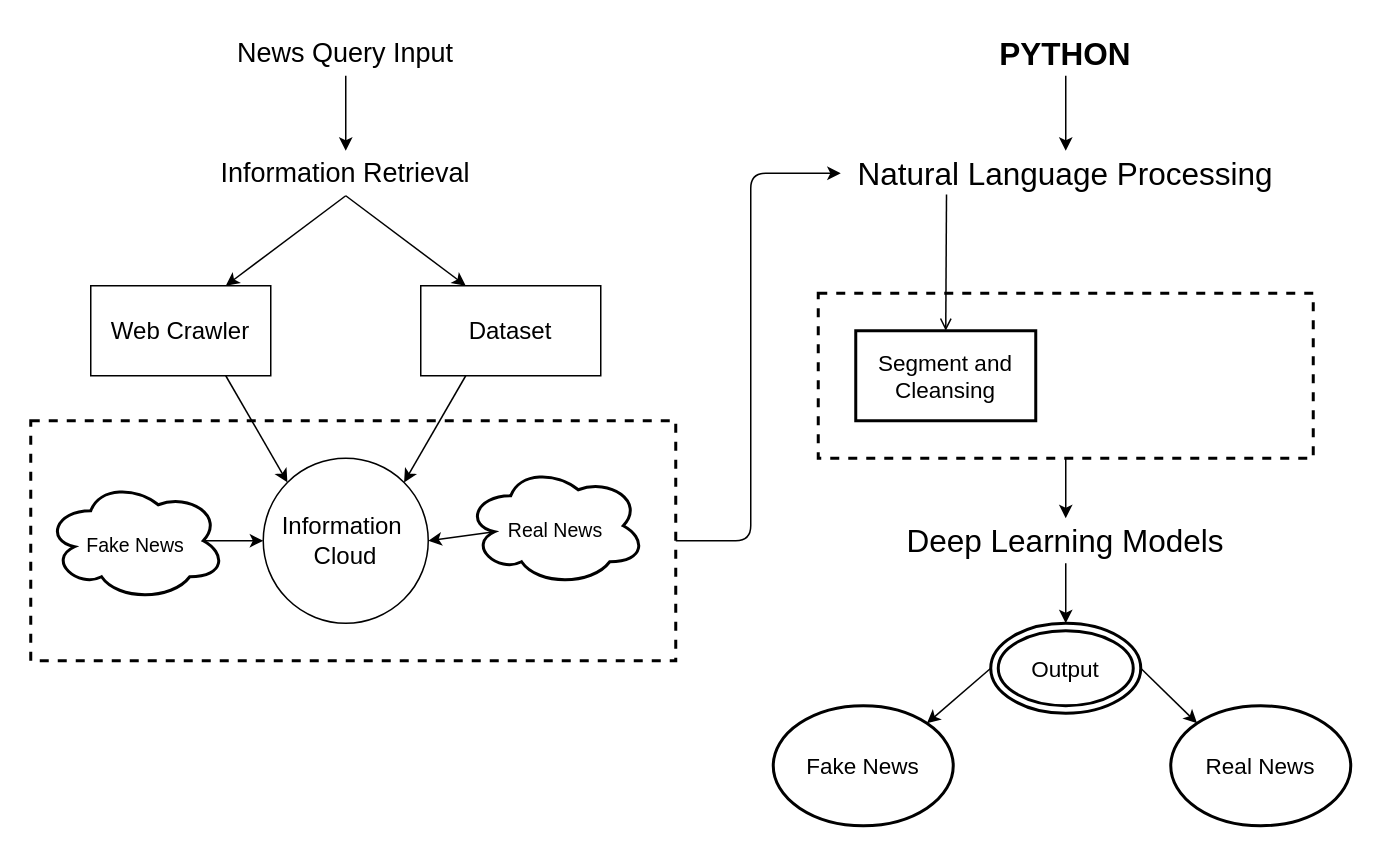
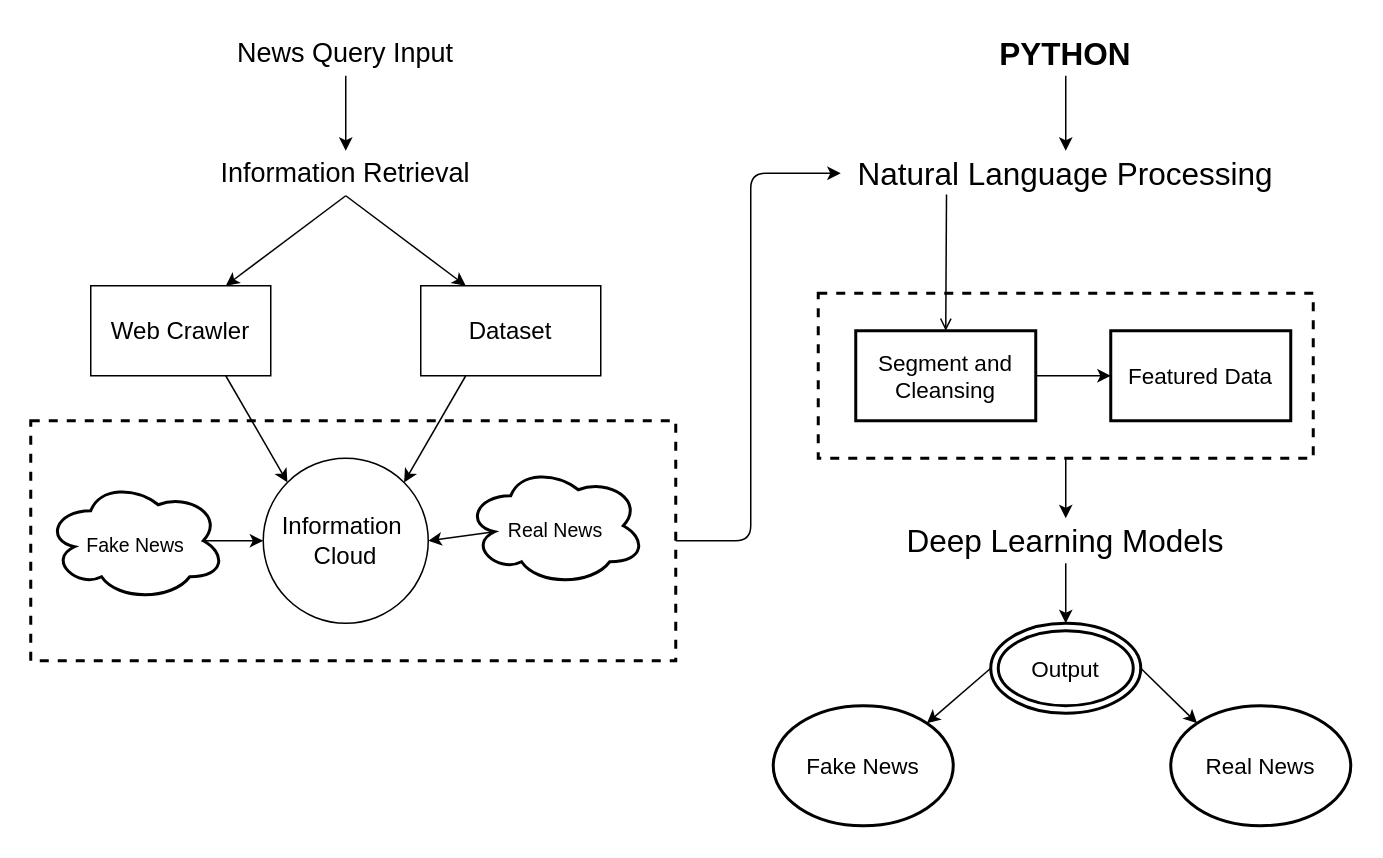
none -> (1068, 376)
none -> (1201, 376)
